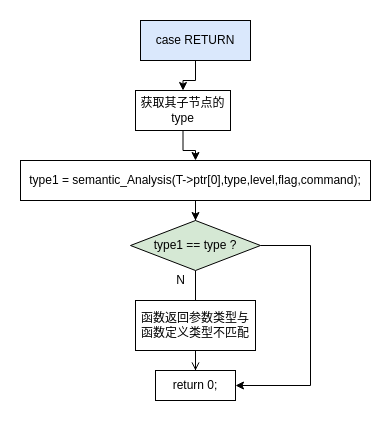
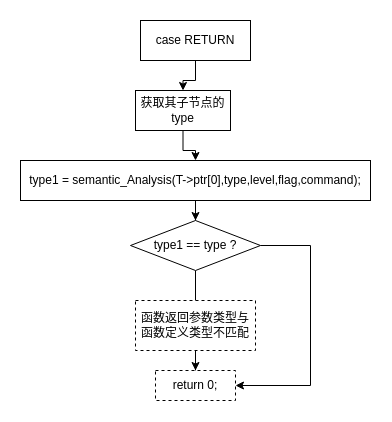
(196, 41) -> (196, 41)
(196, 246) -> (196, 246)
(181, 281) -> none
(196, 326) -> (196, 326)
(196, 364) -> (196, 362)
(196, 386) -> (196, 386)
